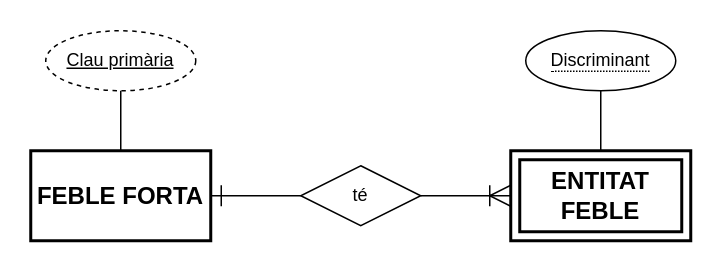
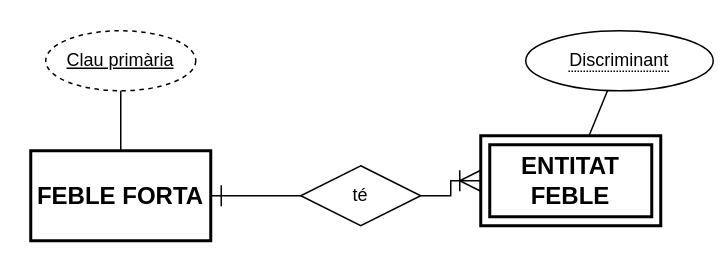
(601, 61) -> (620, 61)
(601, 196) -> (571, 181)
